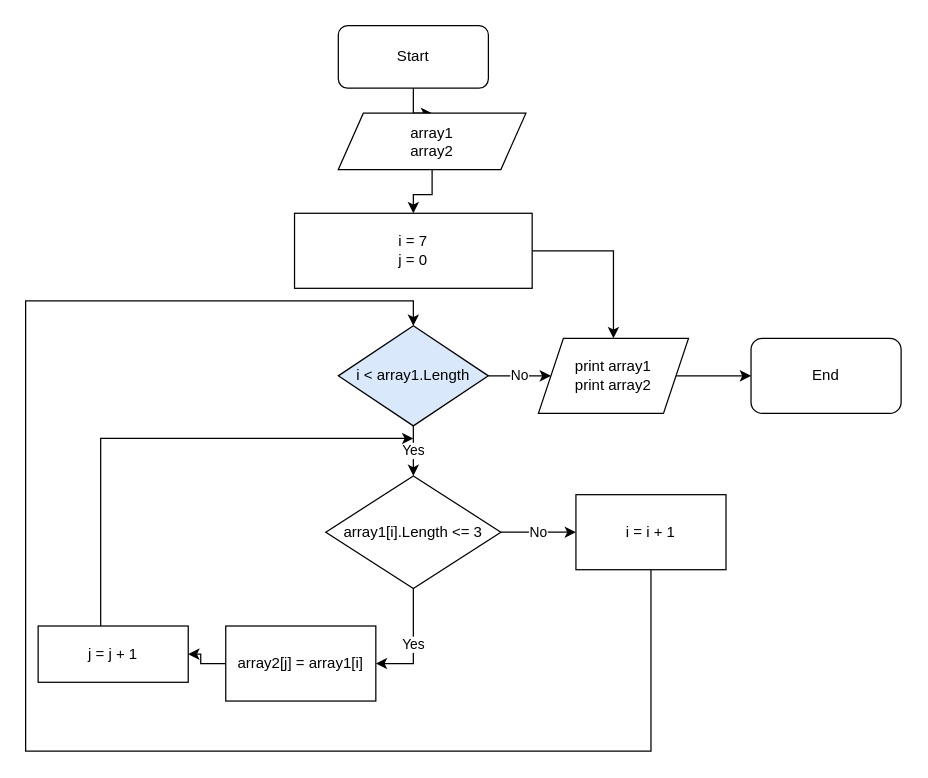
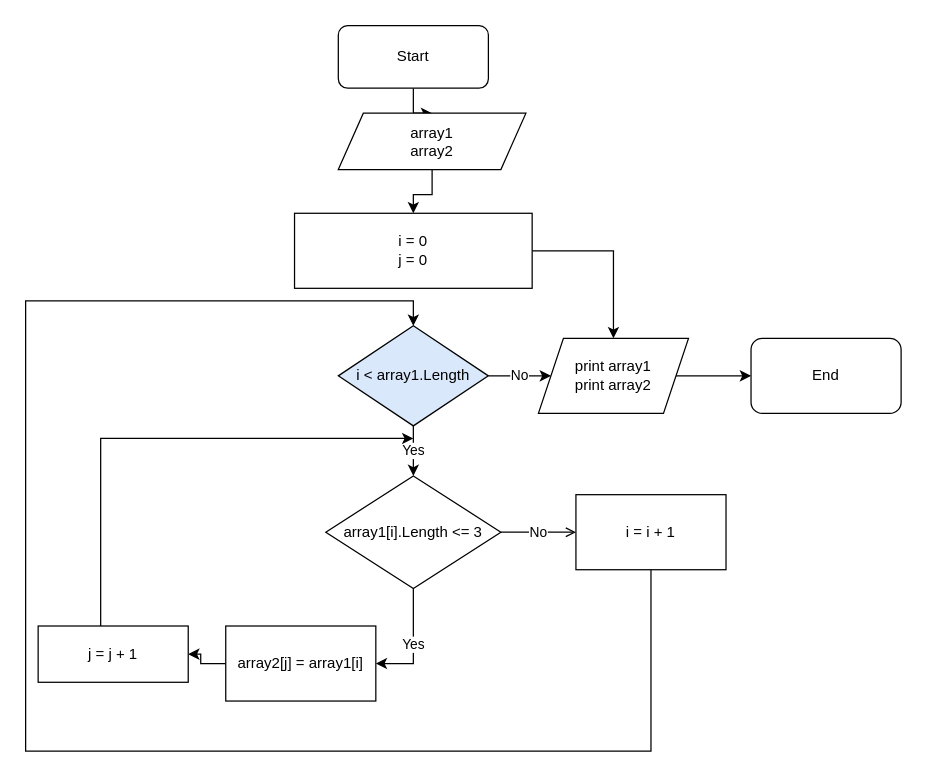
(413, 251) -> (413, 251)
(566, 532) -> (568, 532)
